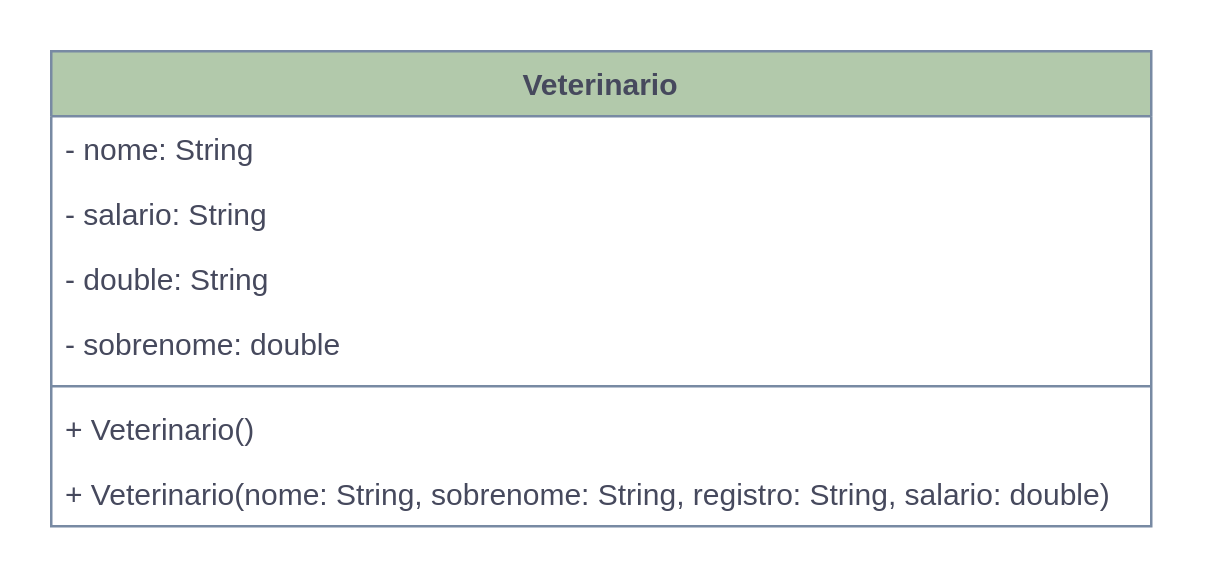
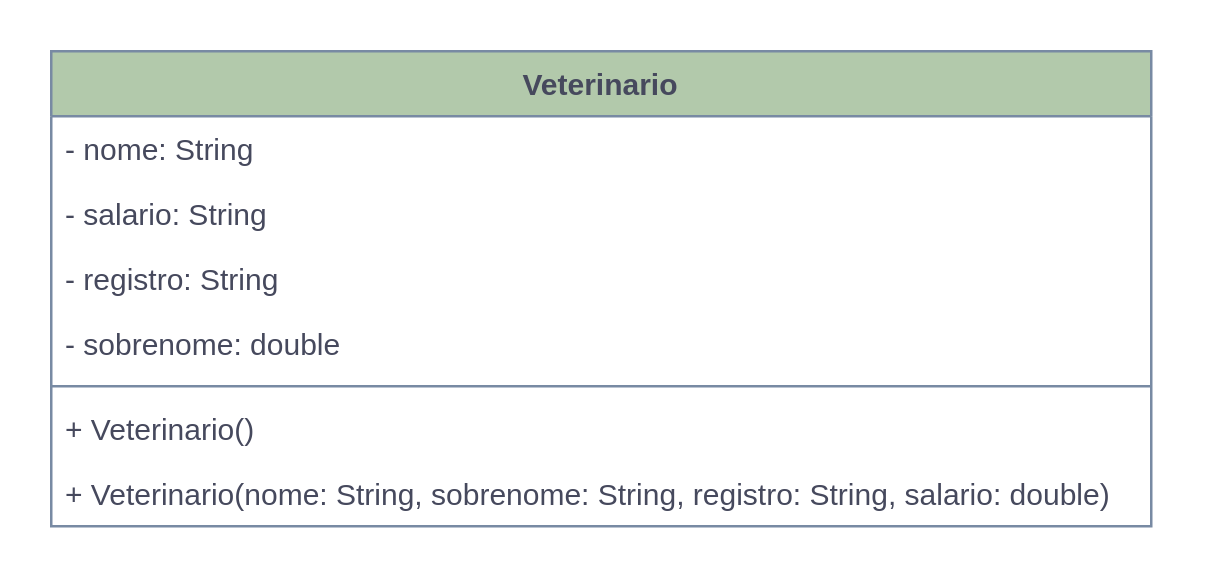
(180, 280) -> (197, 280)
